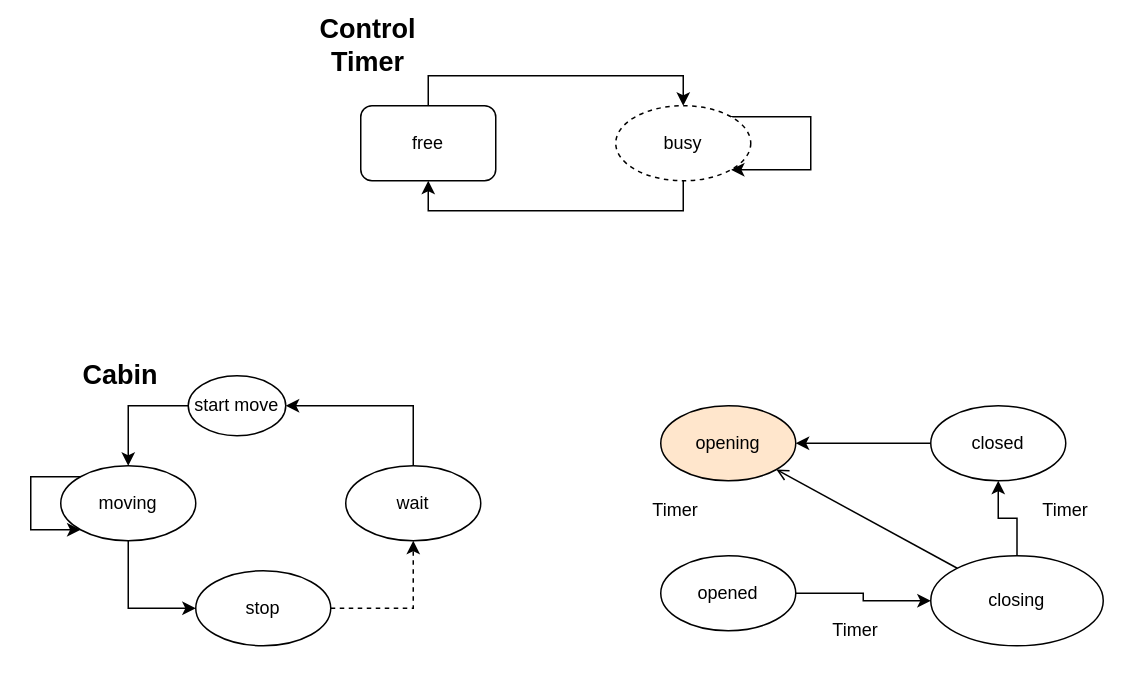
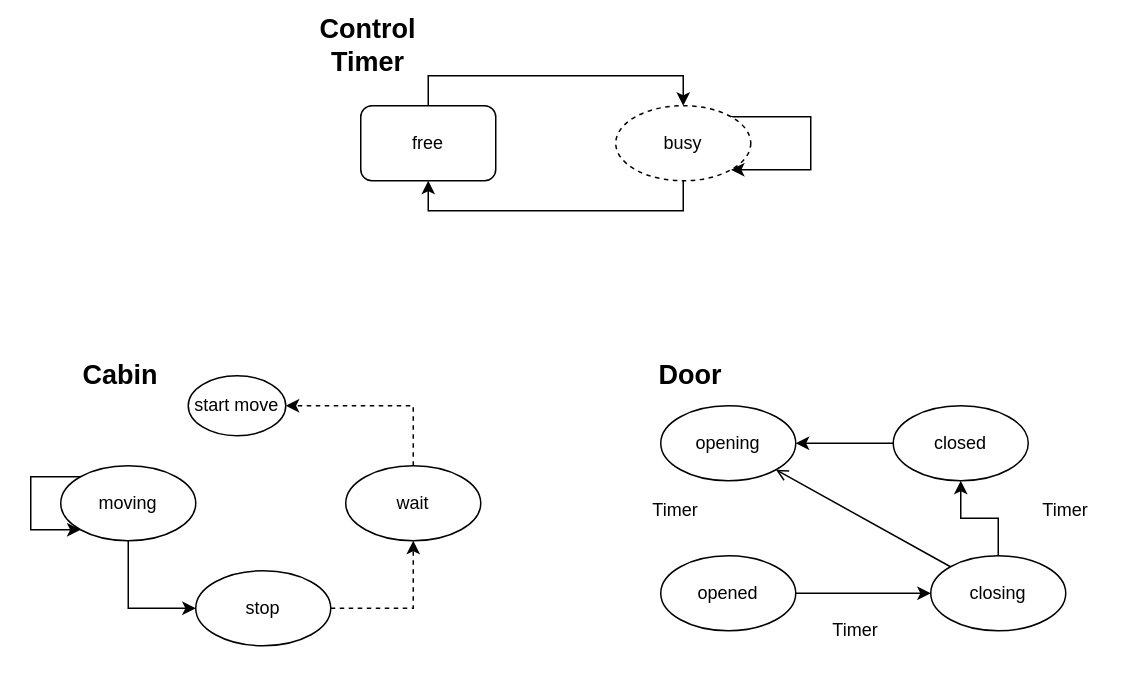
none -> (691, 376)
(133, 406) -> none
(383, 406) -> (383, 406)
(728, 443) -> (728, 443)
(998, 443) -> (961, 443)
(1017, 601) -> (998, 593)
